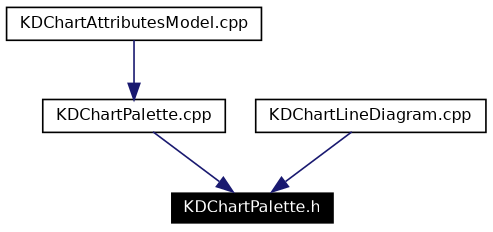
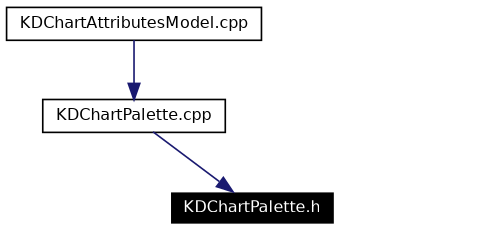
(371, 116) -> none
